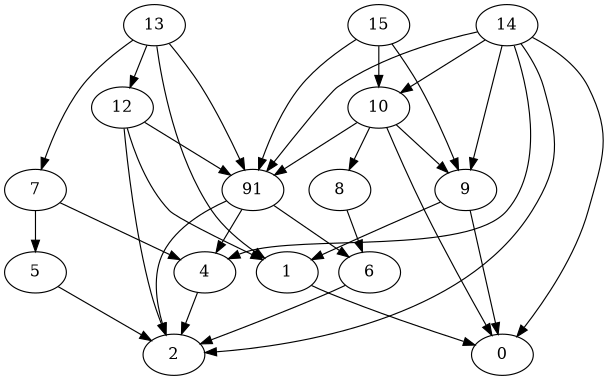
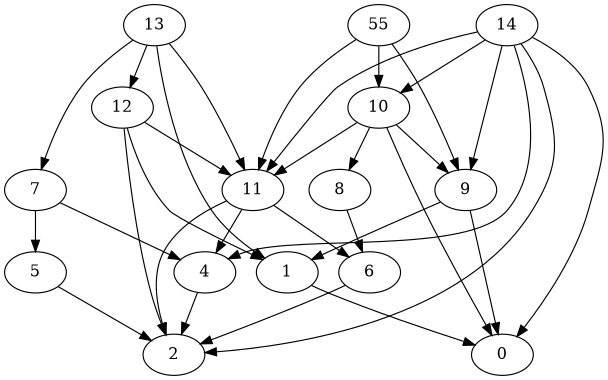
(379, 25) -> (379, 25)
(253, 190) -> (253, 190)
